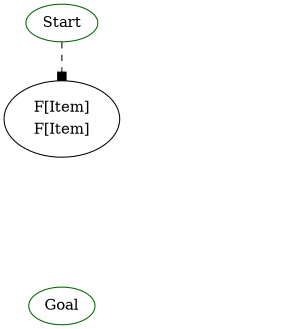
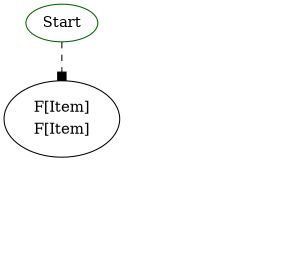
(62, 306) -> none
